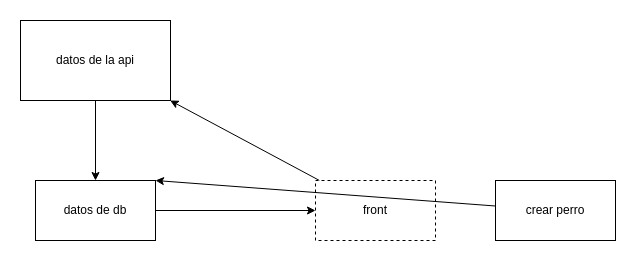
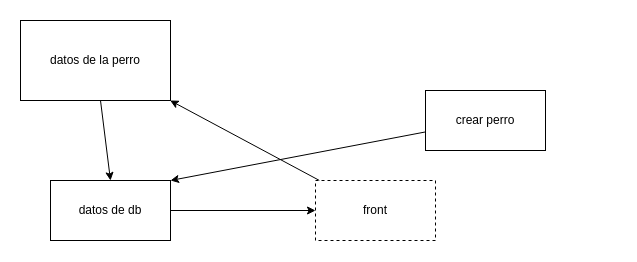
(96, 61) -> (96, 61)
(96, 211) -> (111, 211)
(556, 211) -> (486, 121)
